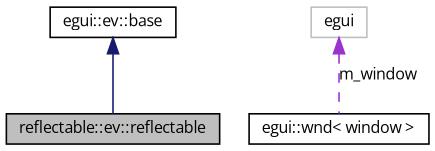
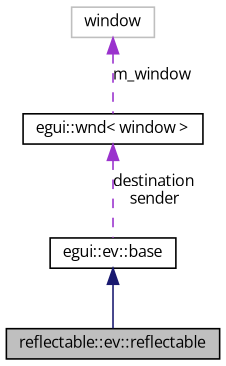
(339, 22) -> (113, 22)
none -> (113, 199)
